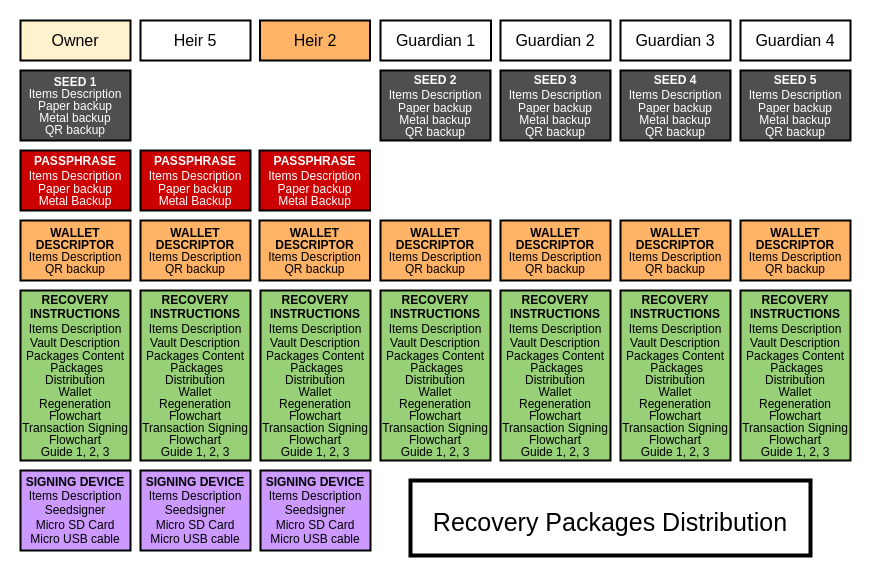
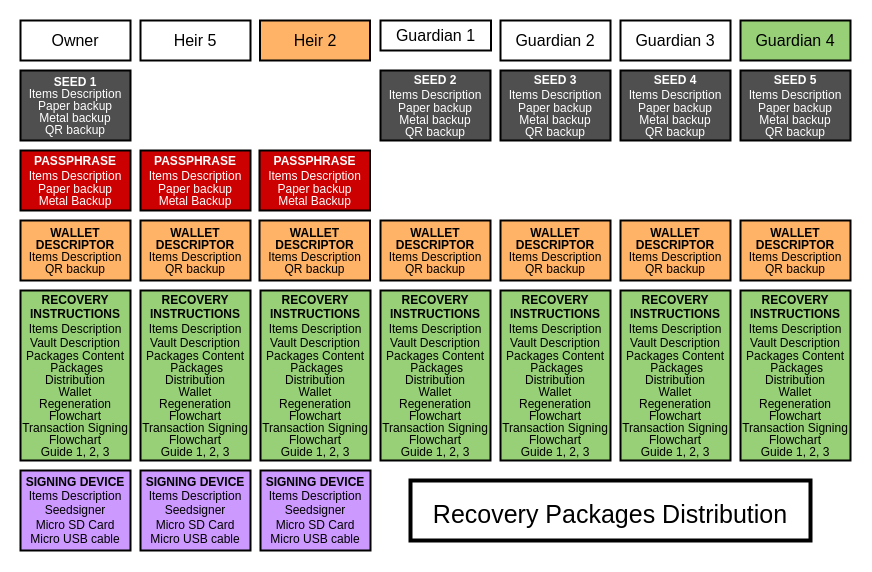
(76, 41) -> (76, 41)
(436, 41) -> (436, 36)
(796, 41) -> (796, 41)
(611, 518) -> (611, 511)
